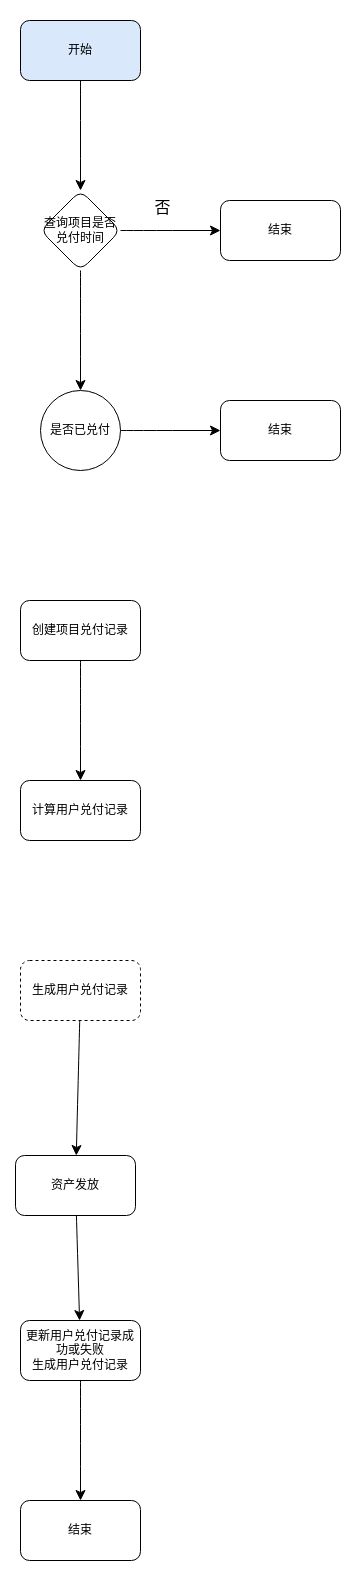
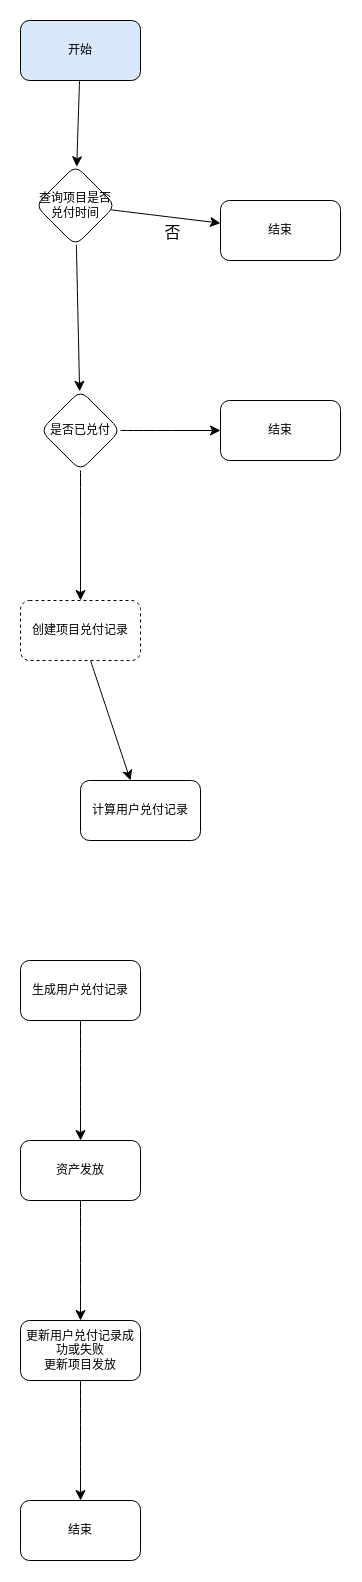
(162, 208) -> (172, 233)
(81, 231) -> (76, 206)
(81, 431) -> (81, 431)
none -> (81, 532)
(81, 631) -> (81, 631)
(81, 811) -> (141, 811)
(81, 991) -> (81, 991)
(76, 1186) -> (81, 1171)
(81, 1351) -> (81, 1351)
